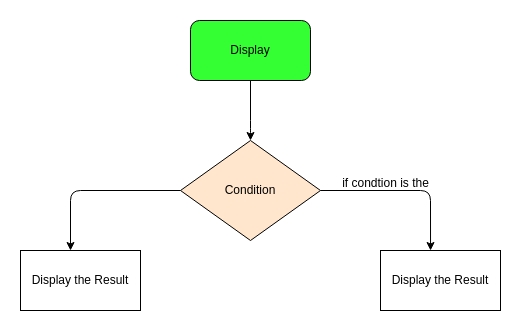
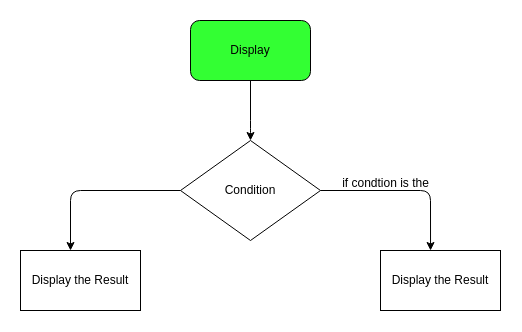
(251, 191) -> (251, 191)
